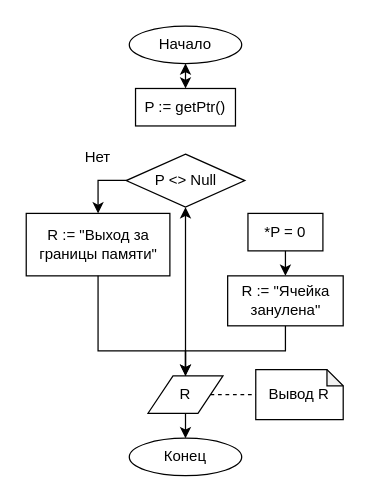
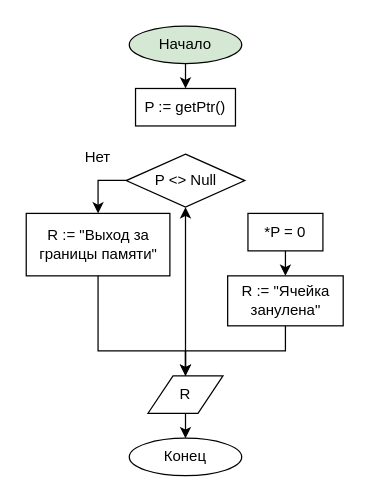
(186, 44) -> (186, 44)
(186, 73) -> (186, 70)
(233, 394) -> none
(300, 394) -> none
